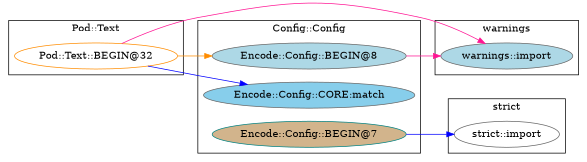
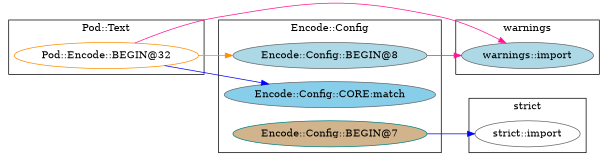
(309, 29) -> (330, 28)
(96, 56) -> (106, 56)
